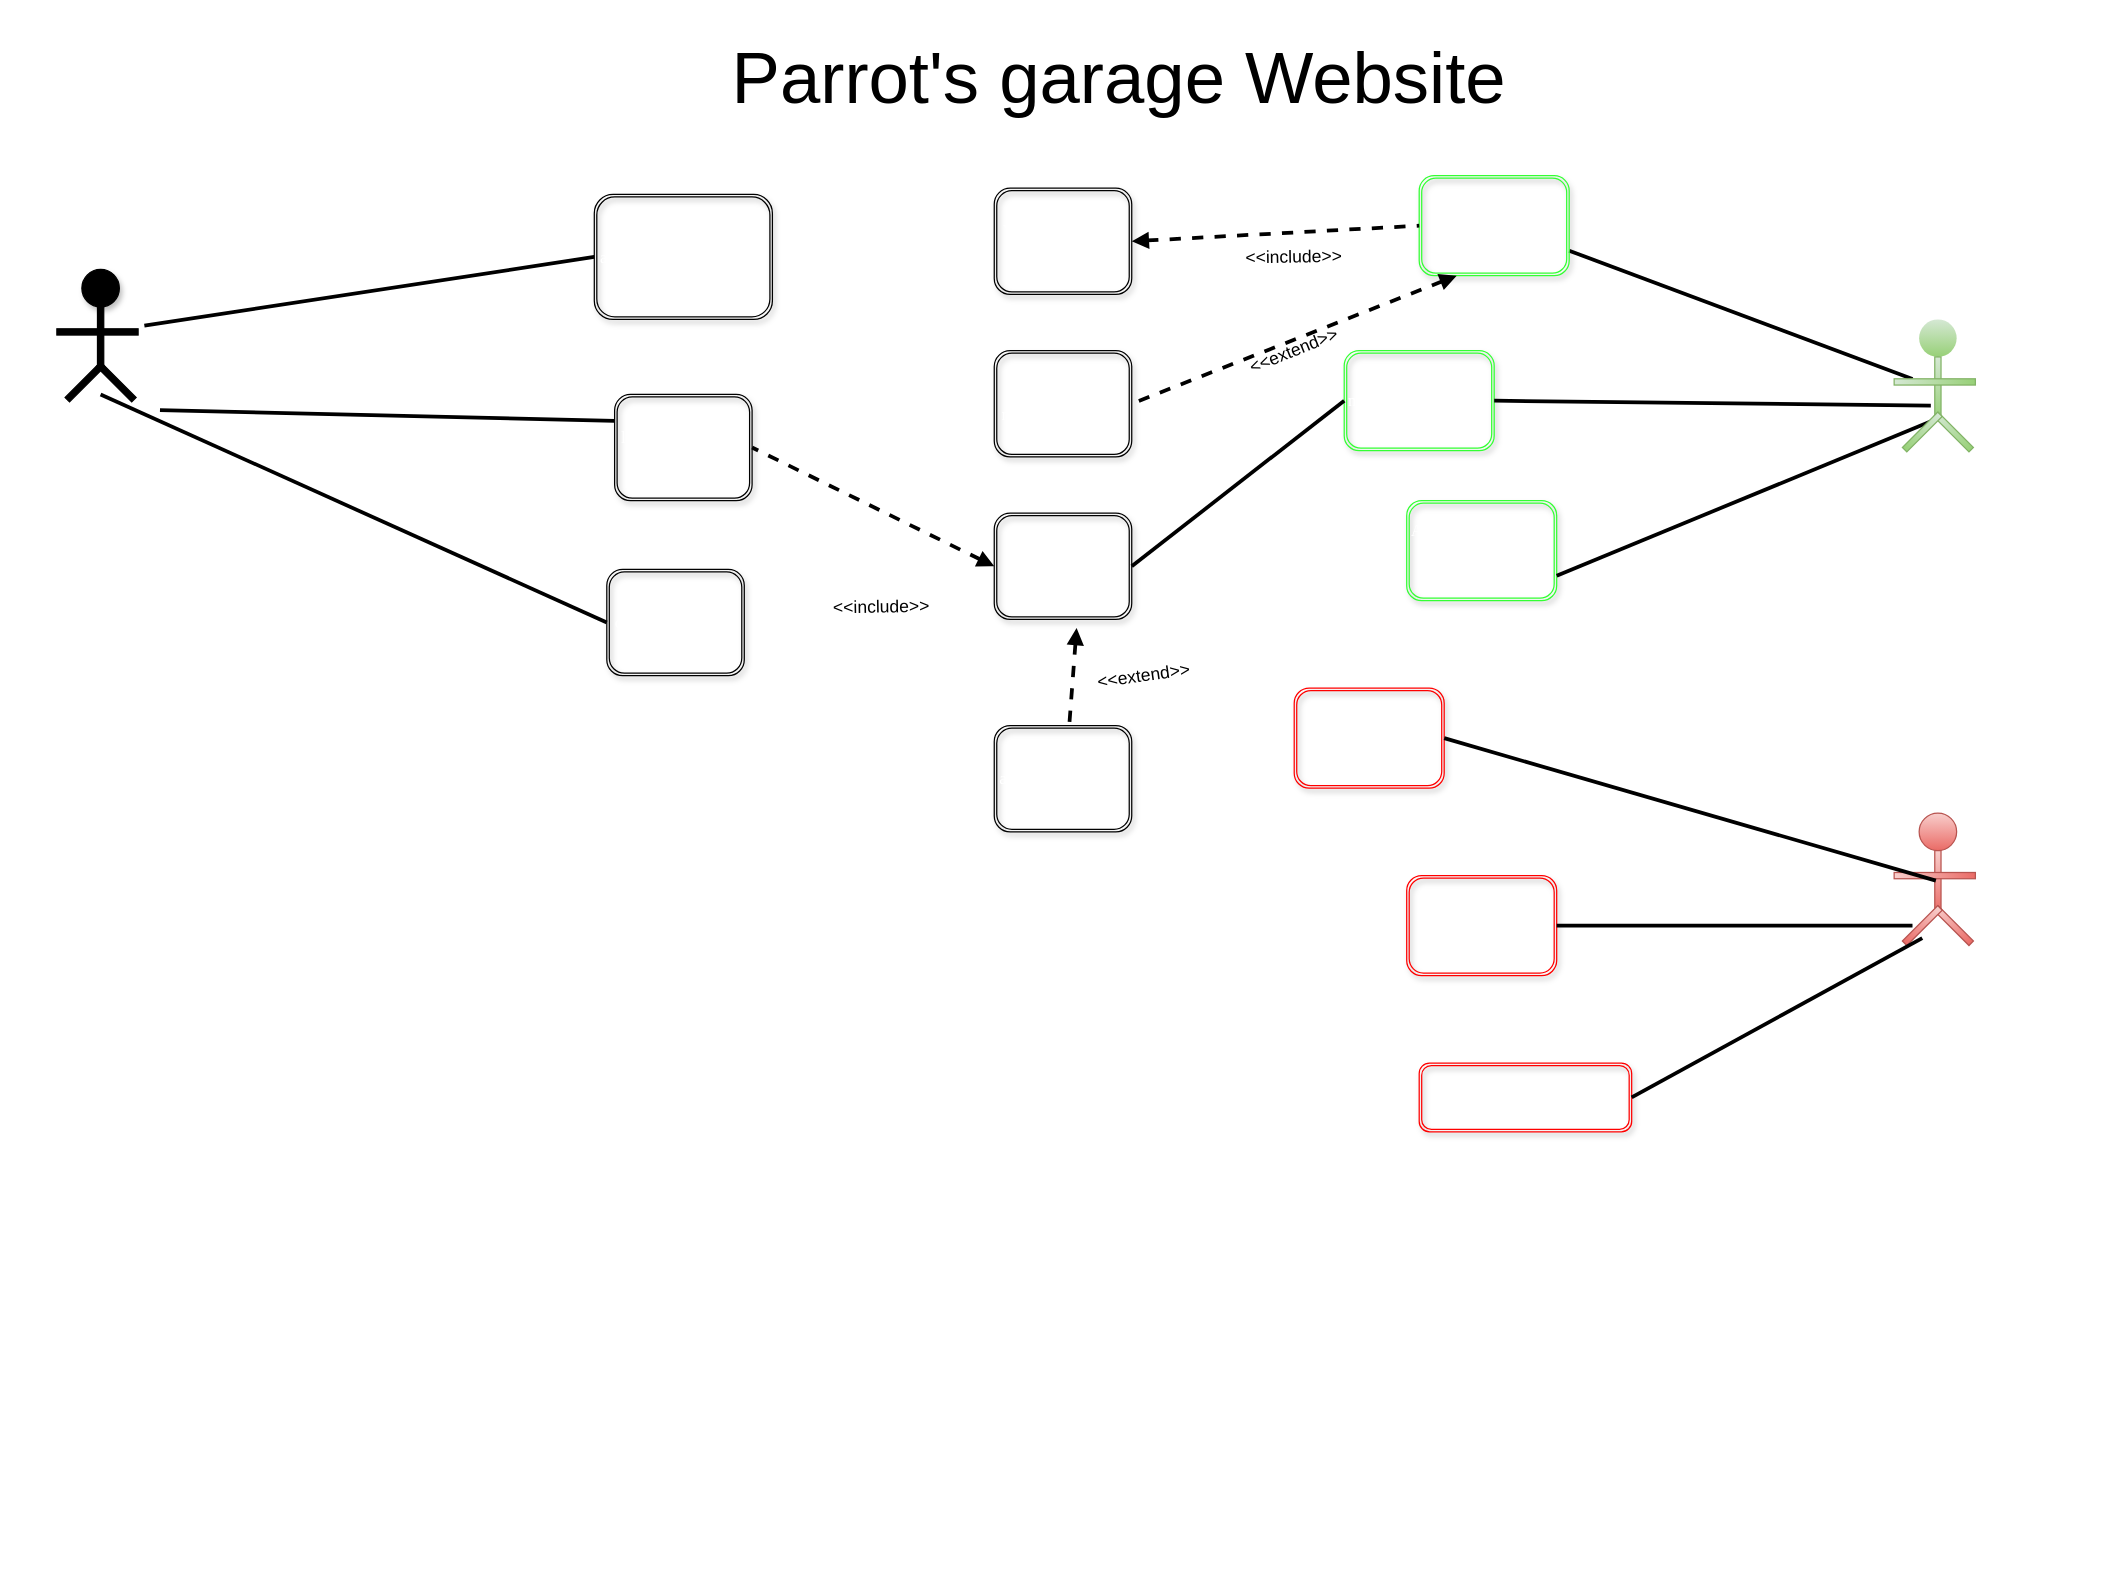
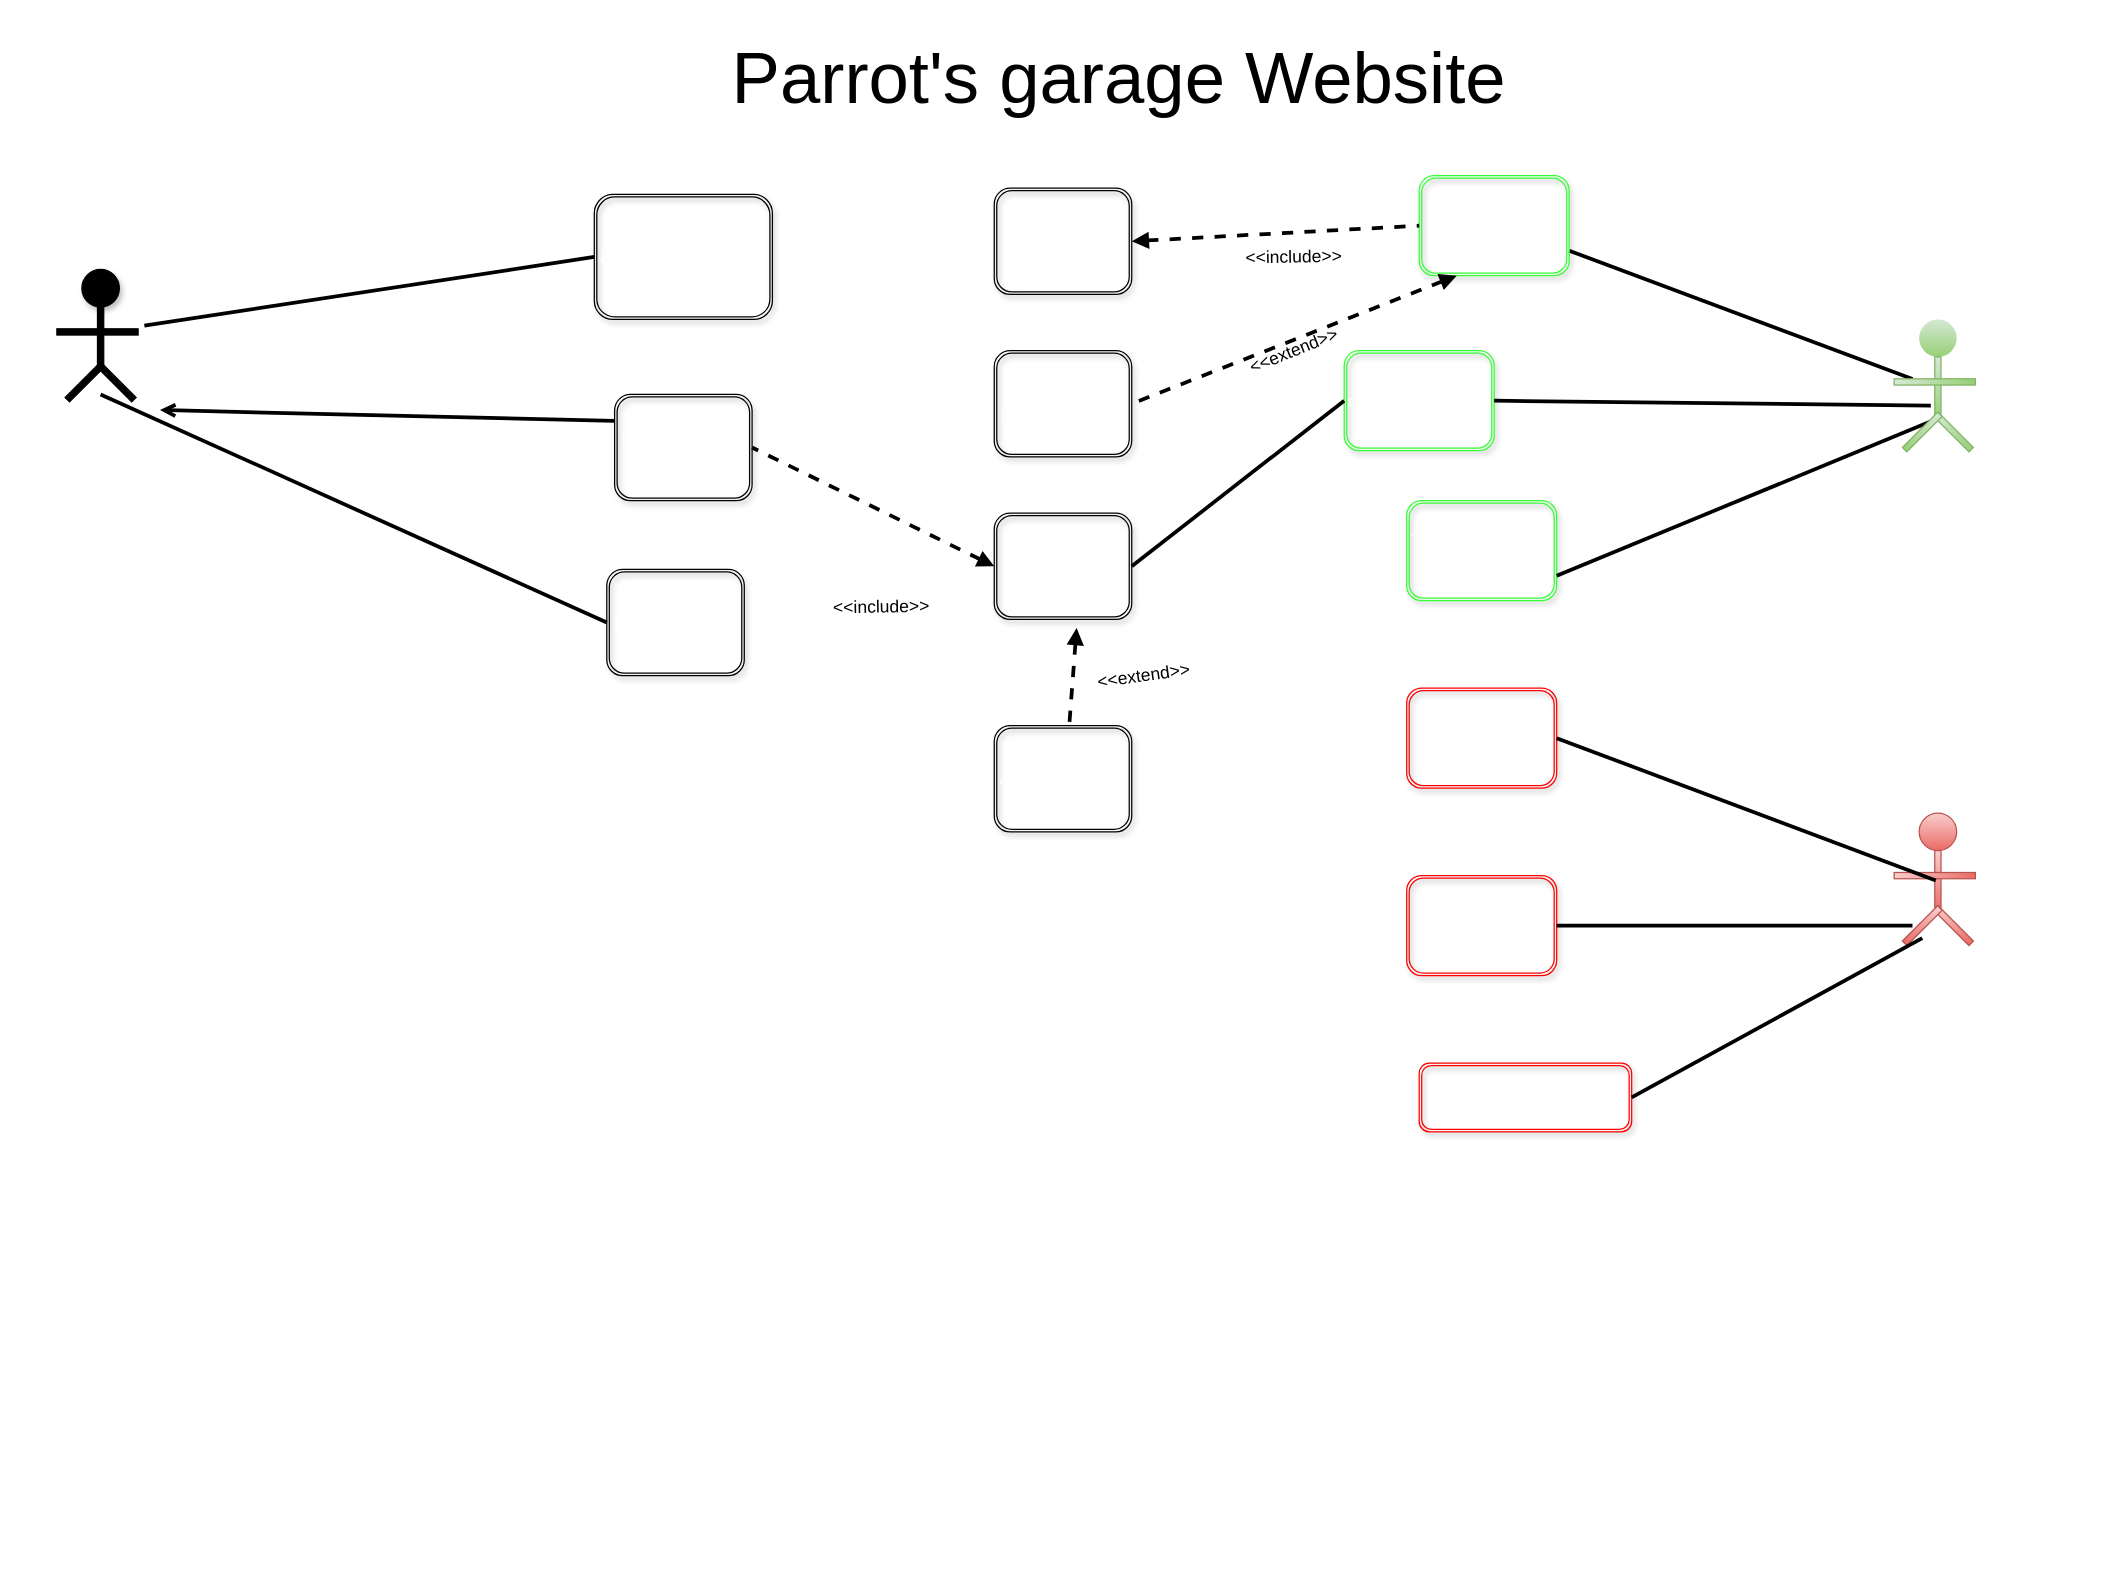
(168, 410) -> (171, 410)
(1369, 738) -> (1482, 738)
